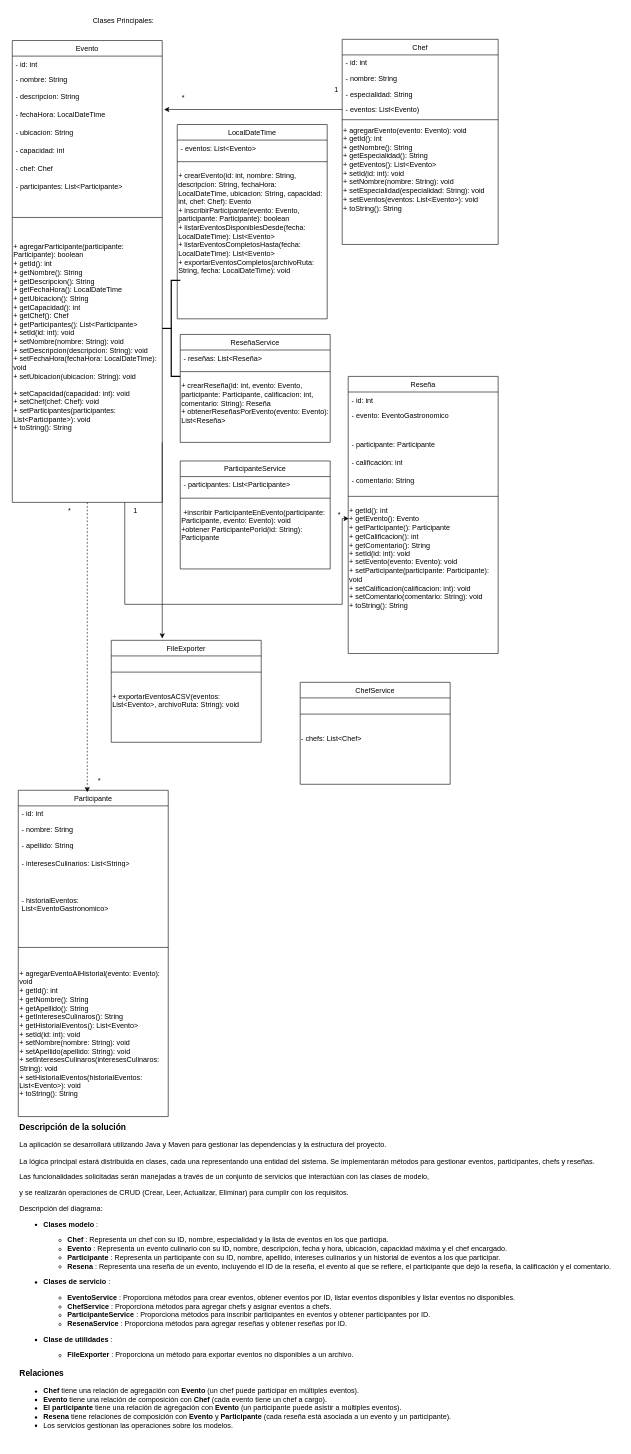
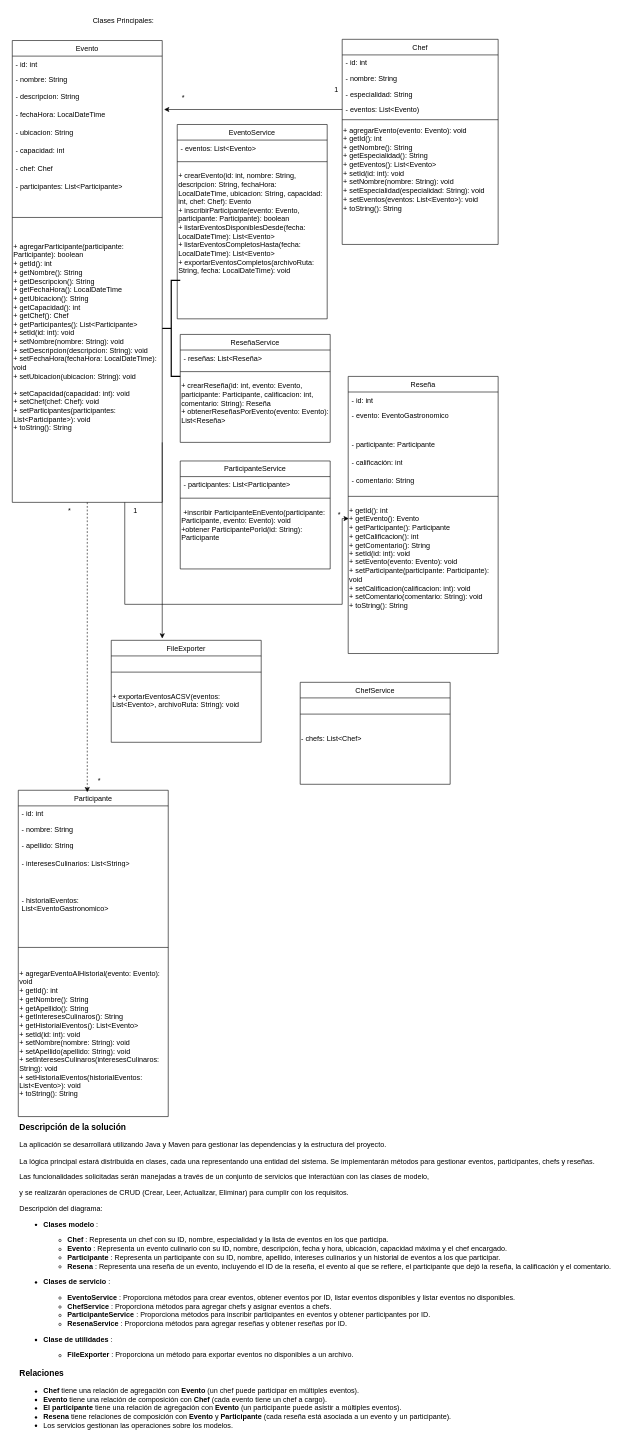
(252, 133) -> (252, 133)
